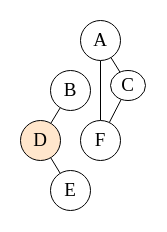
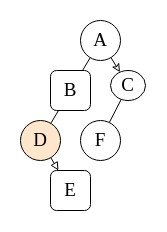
(117, 67) -> (116, 65)
(71, 91) -> (71, 91)
(101, 91) -> (86, 64)
(57, 167) -> (53, 162)
(71, 191) -> (71, 191)
